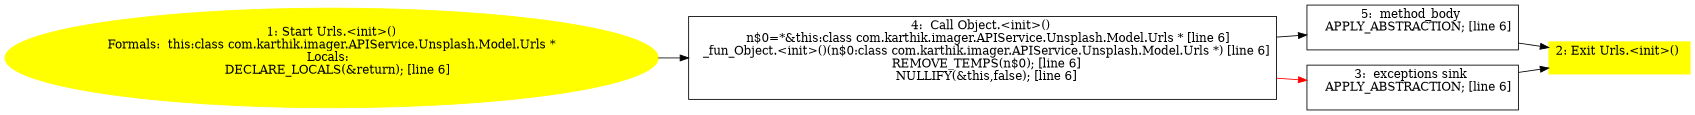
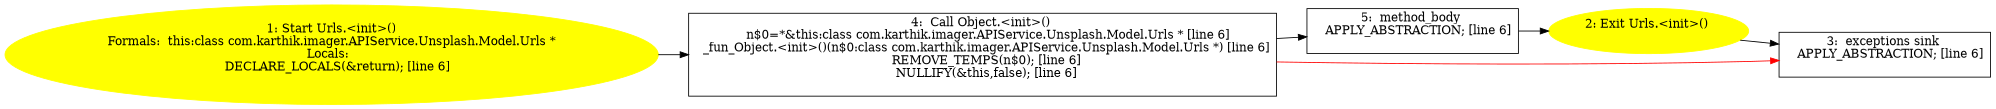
(1620, 58) -> (1649, 31)
(1529, 71) -> (1755, 42)
